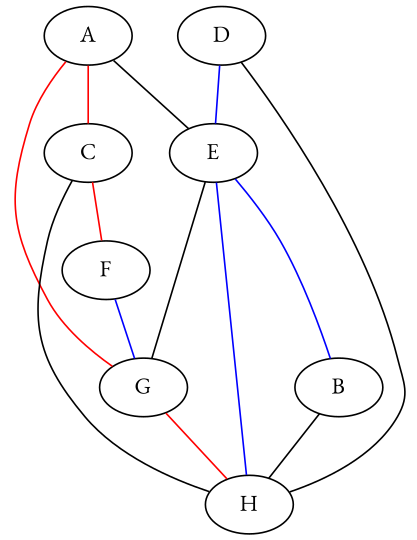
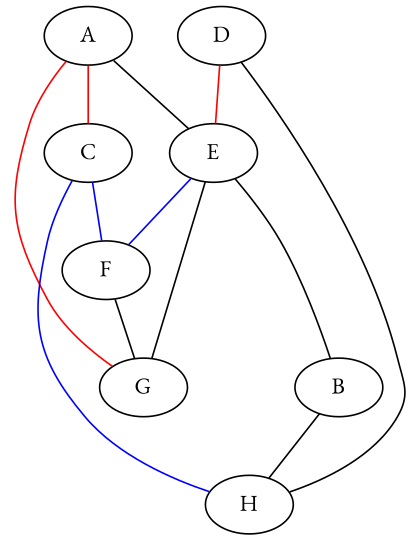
(218, 95) -> (218, 95)
(97, 211) -> (97, 211)
(292, 264) -> (292, 264)
(125, 329) -> (125, 329)
(231, 329) -> (160, 212)
(54, 373) -> (54, 373)
(196, 446) -> none
